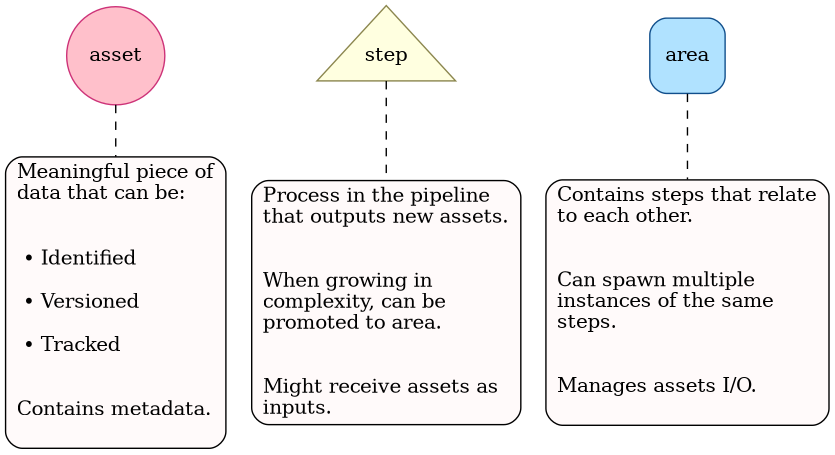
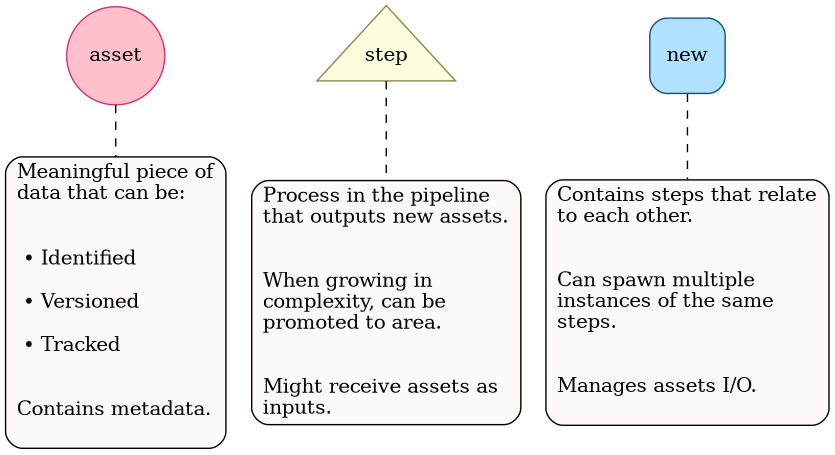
(687, 56) -> (687, 56)
